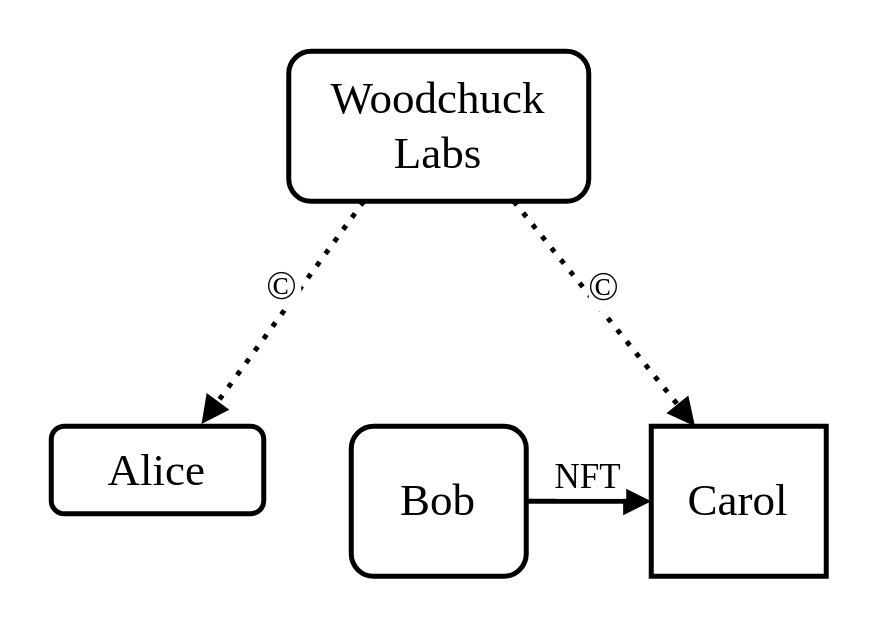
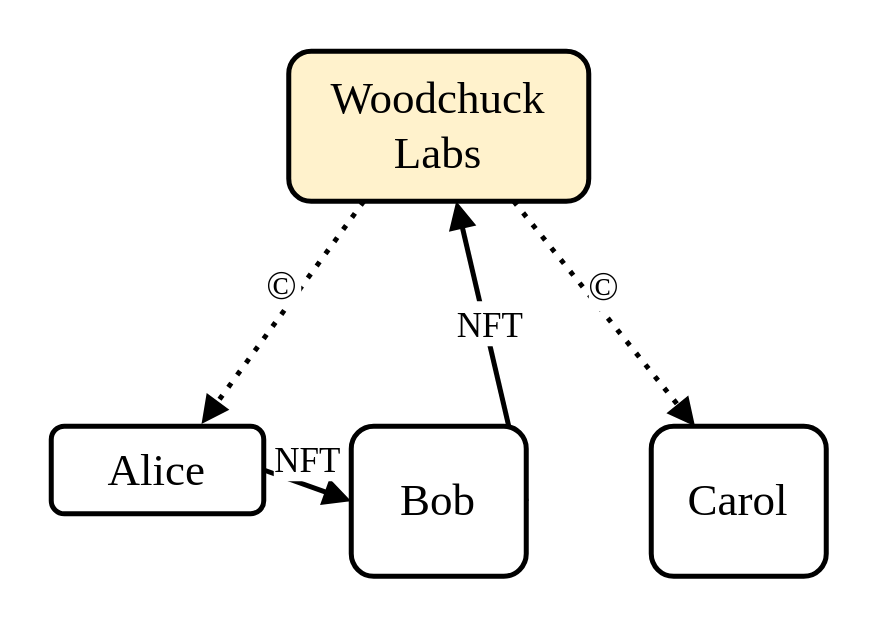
(439, 126) -> (439, 126)
none -> (307, 486)
(576, 501) -> (495, 369)
(739, 501) -> (739, 501)
